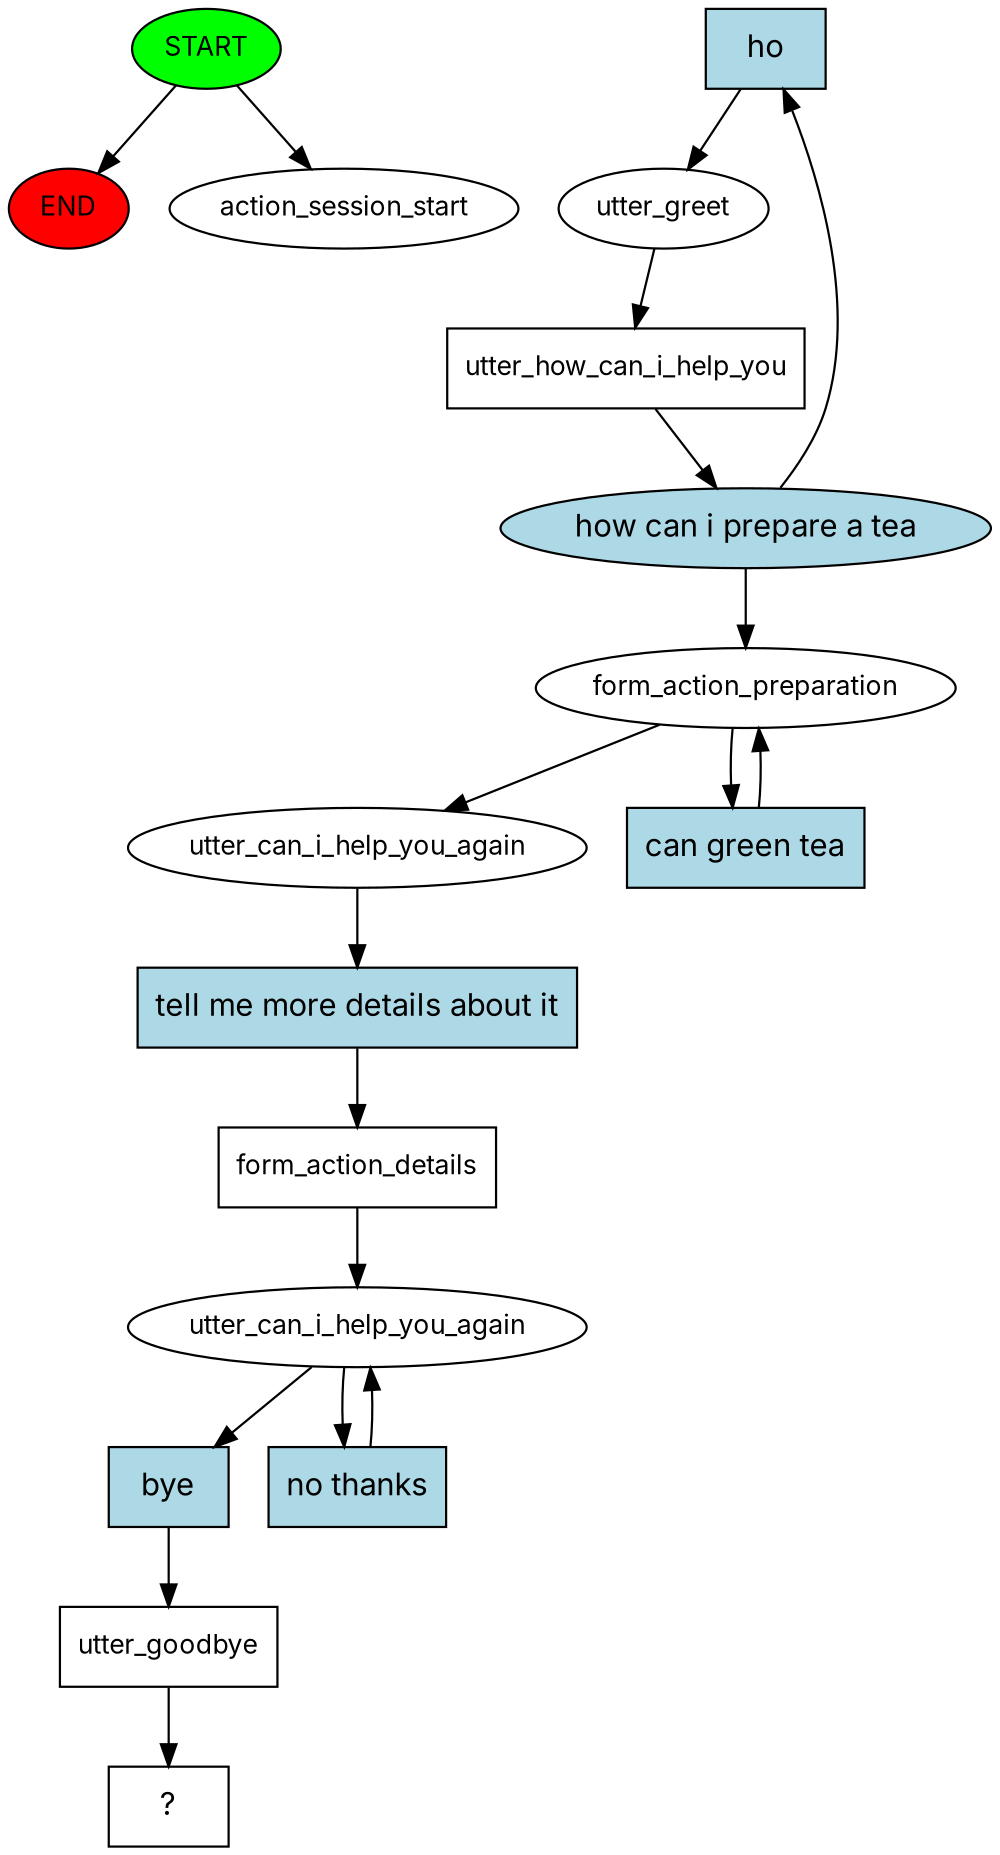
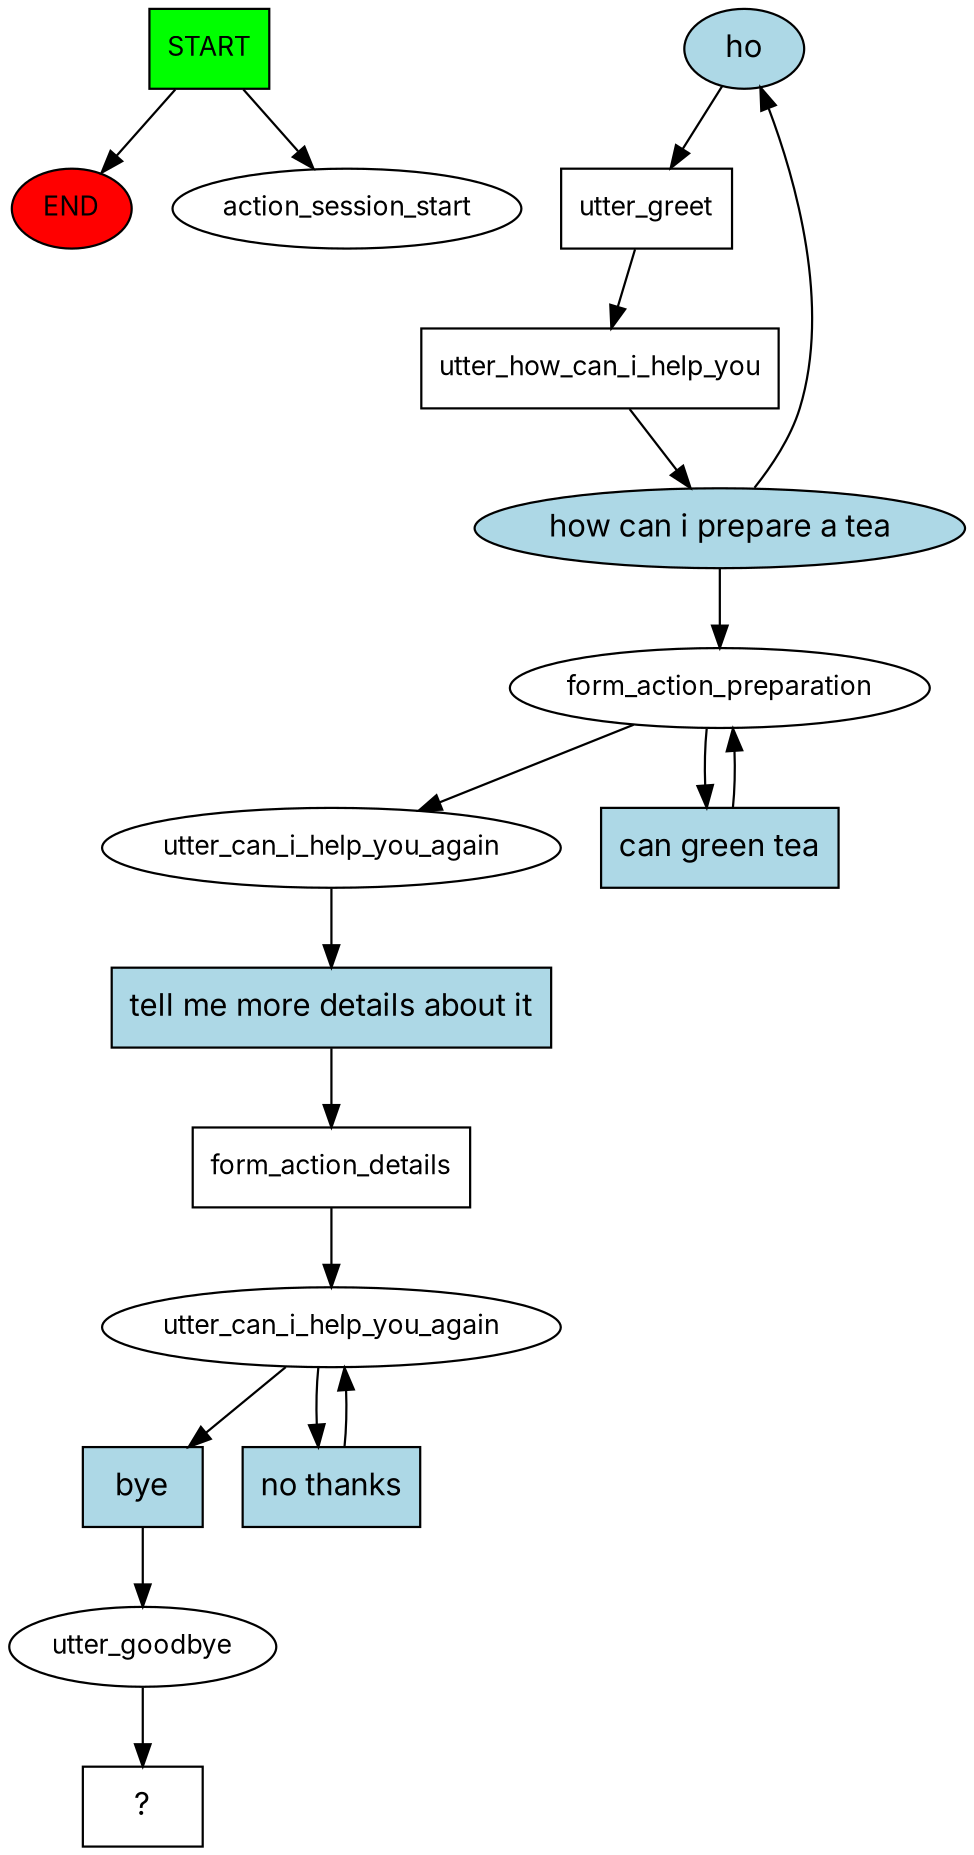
(206, 49) -> (209, 49)
(766, 49) -> (744, 49)
(664, 209) -> (647, 209)
(169, 1647) -> (143, 1647)
